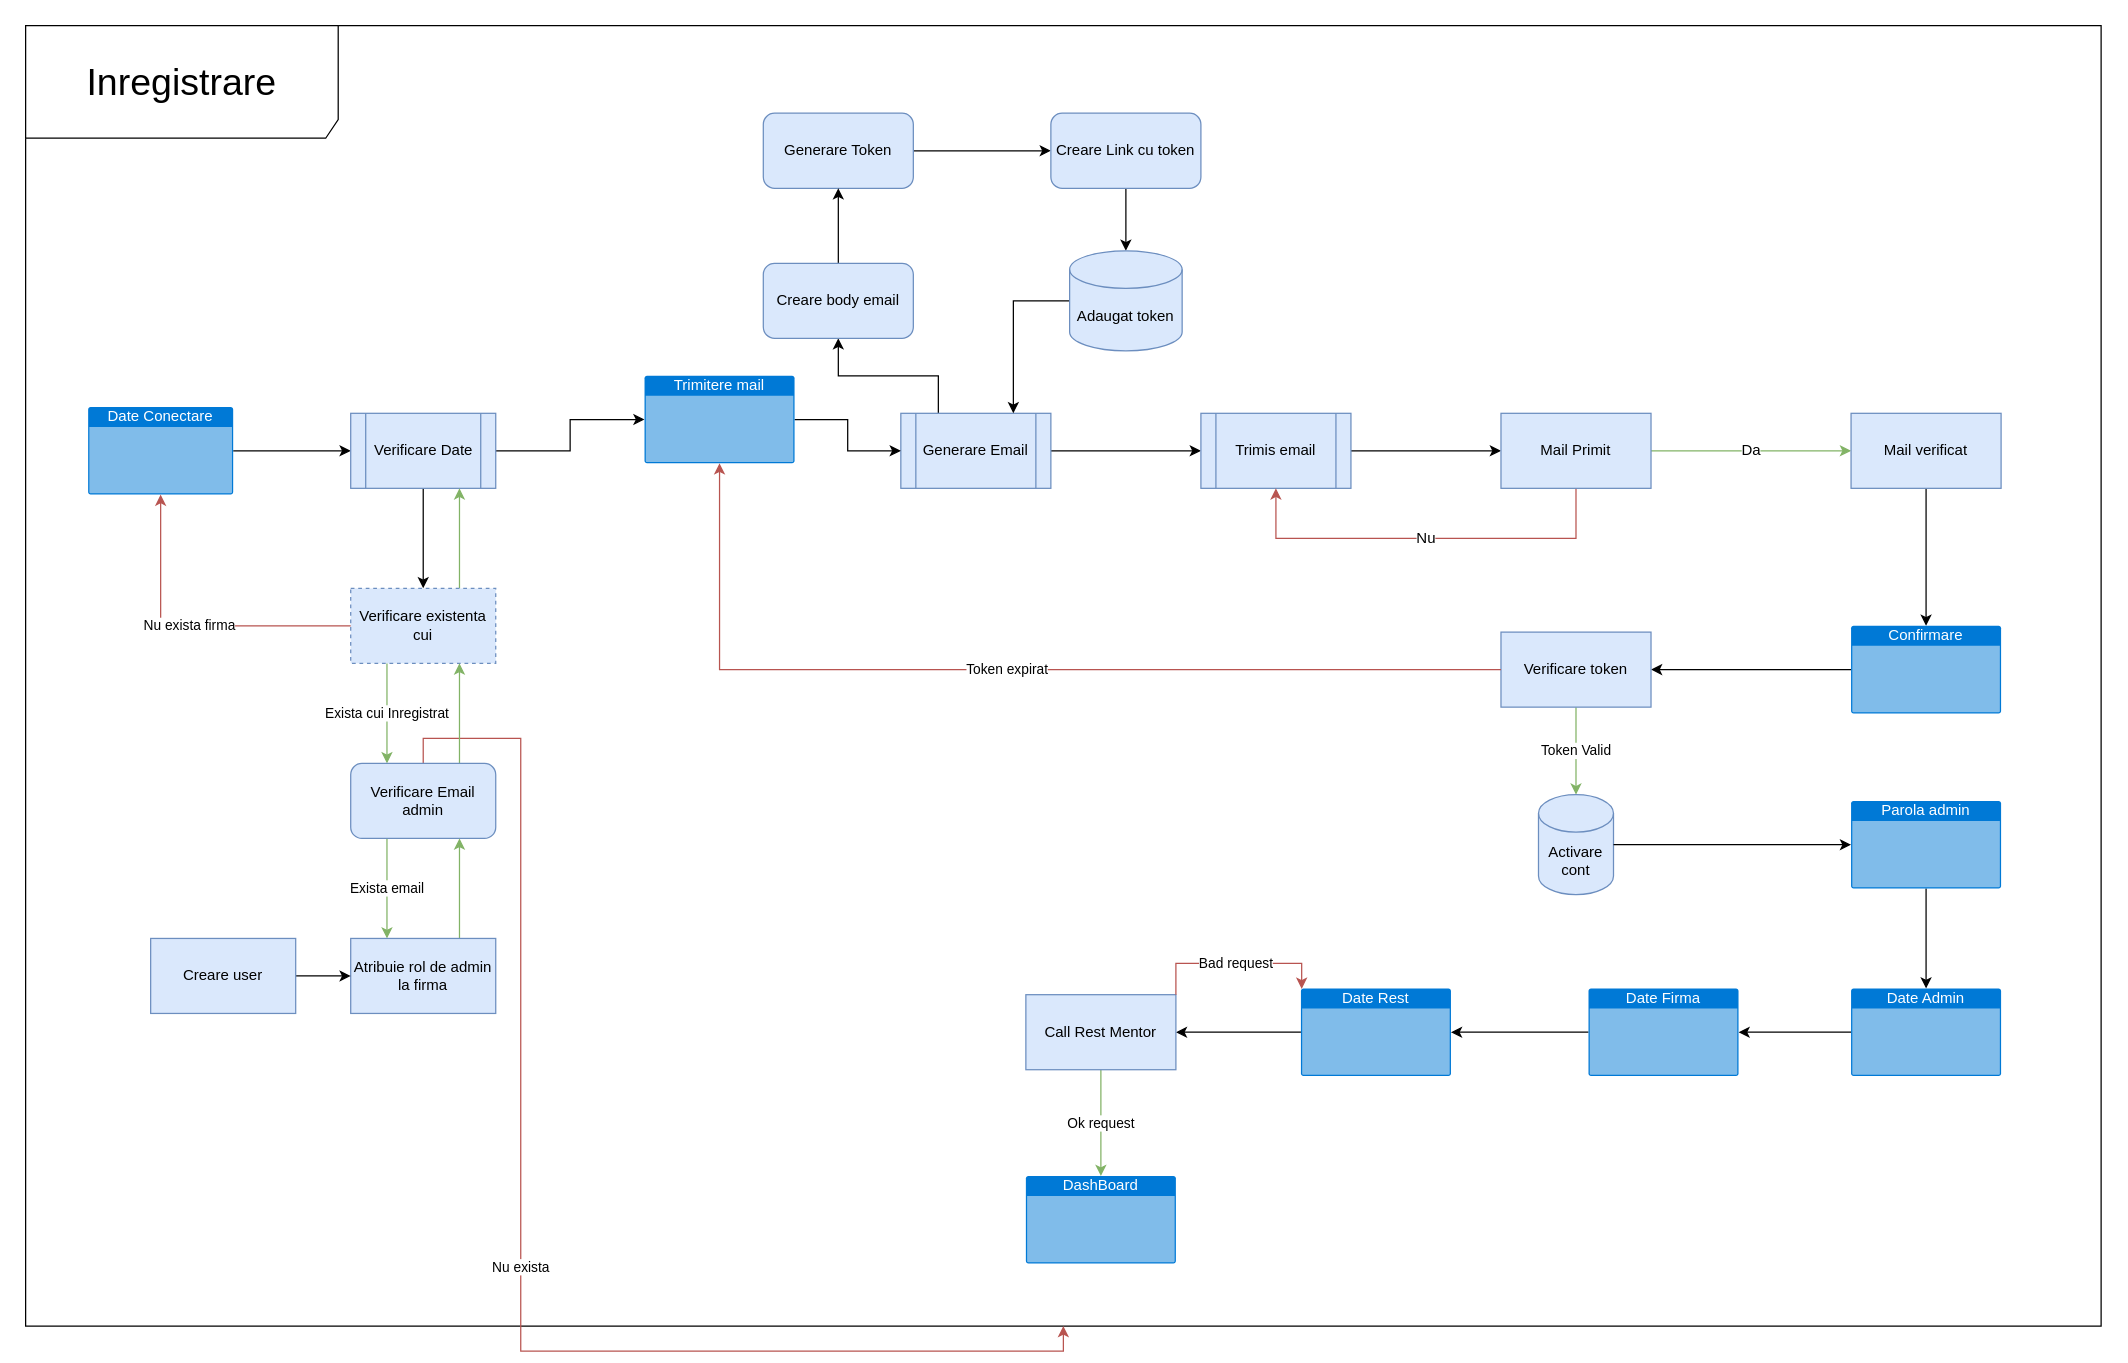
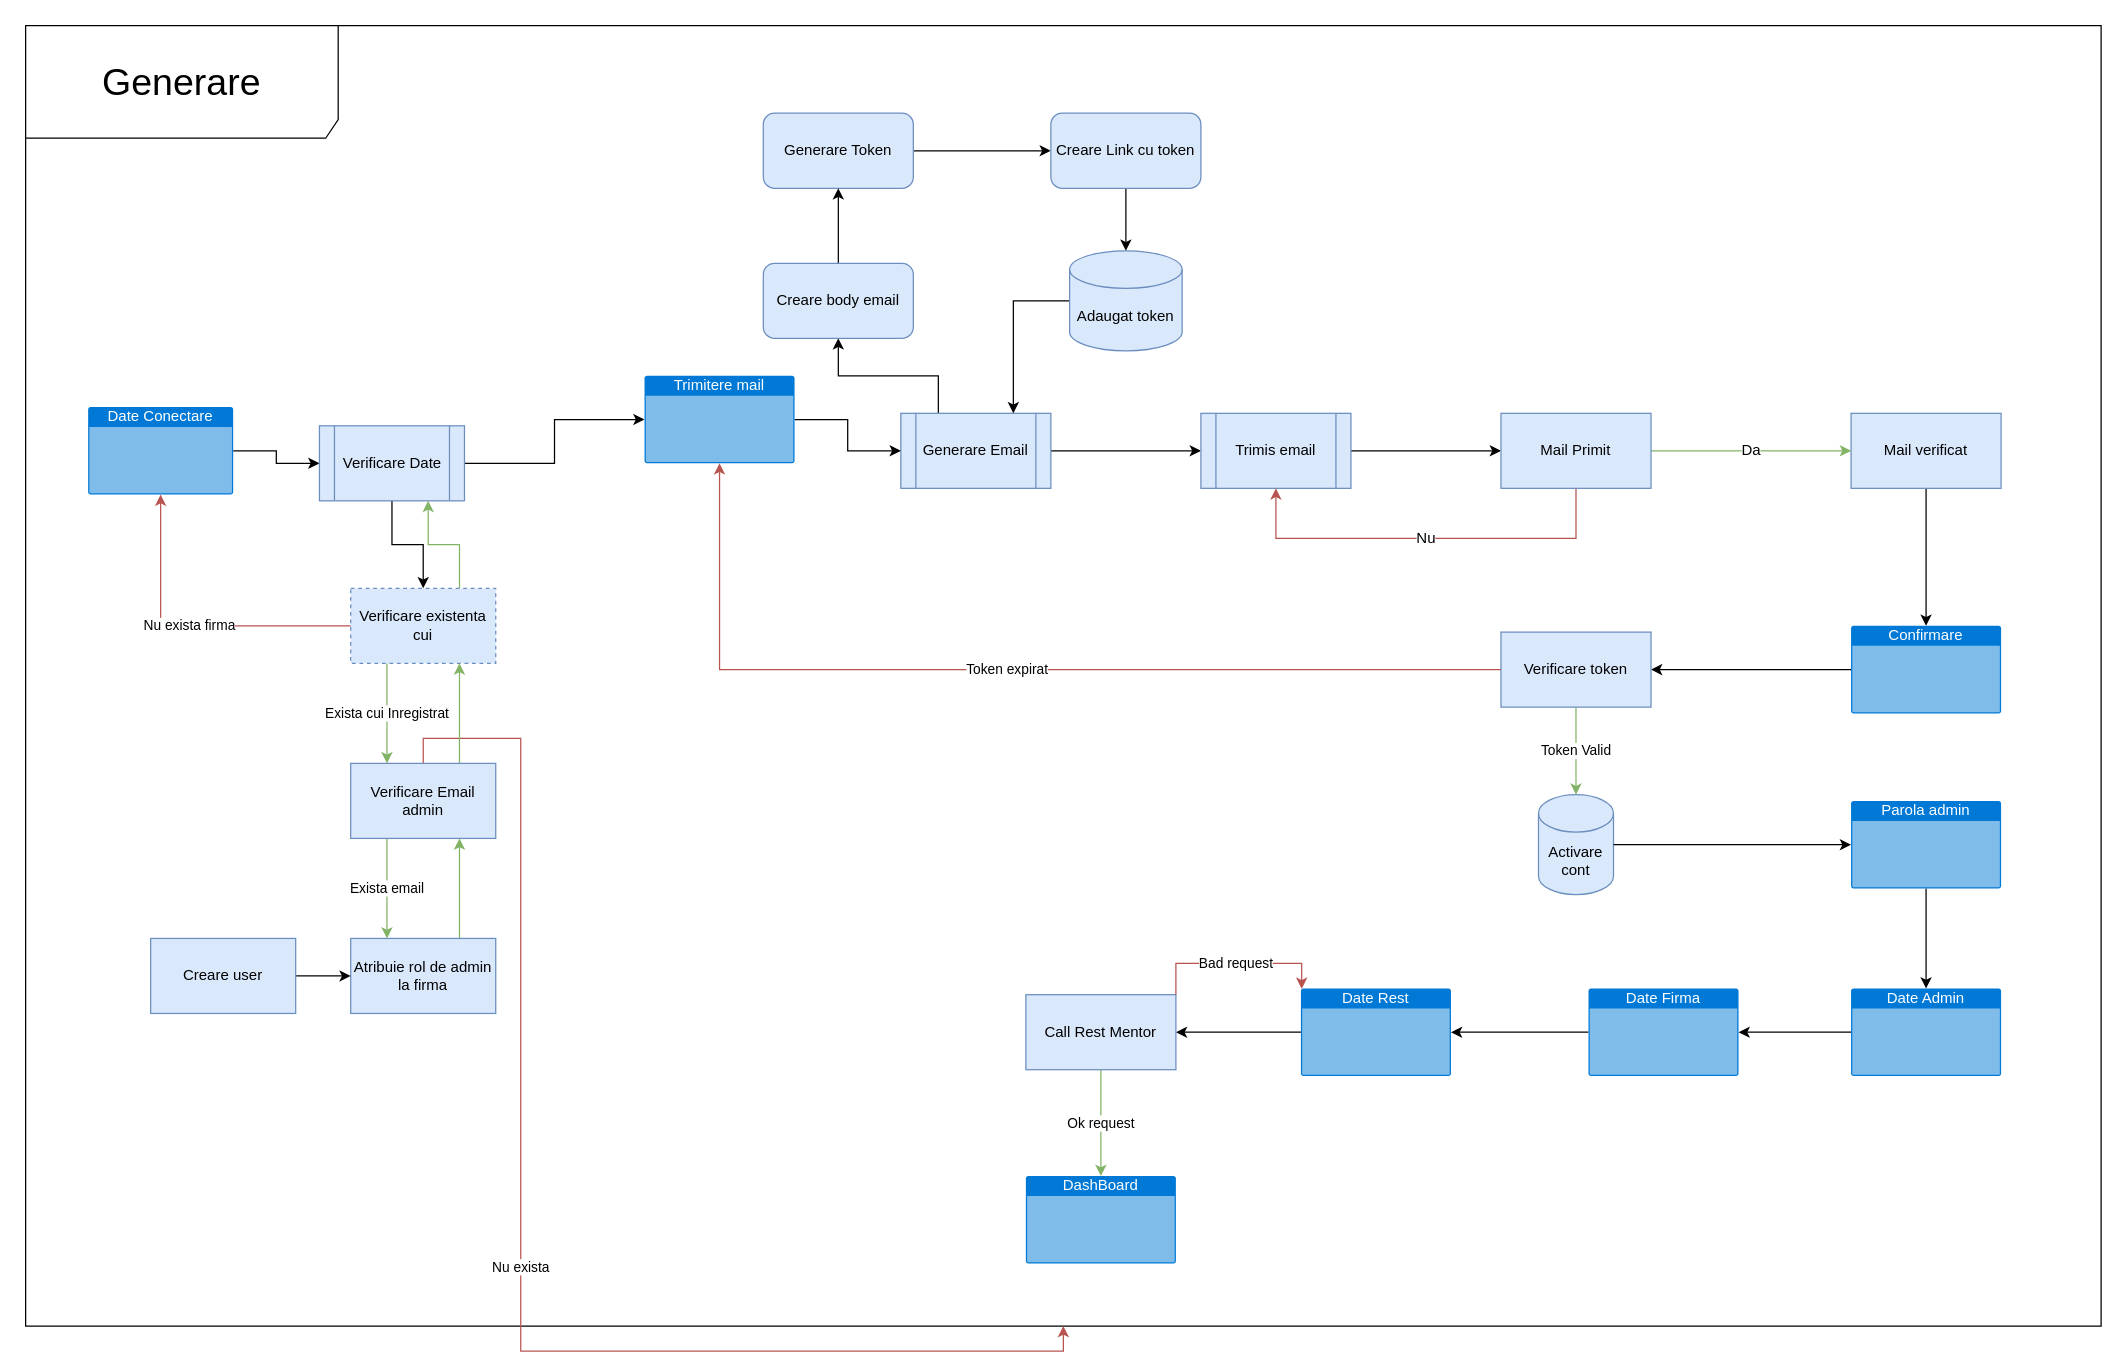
(182, 82) -> (182, 82)
(423, 451) -> (392, 463)
(423, 801) -> (423, 801)
